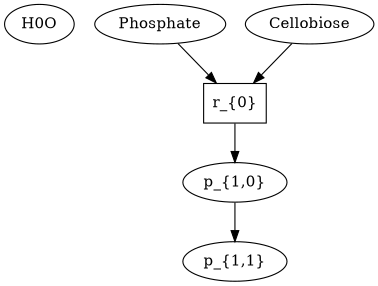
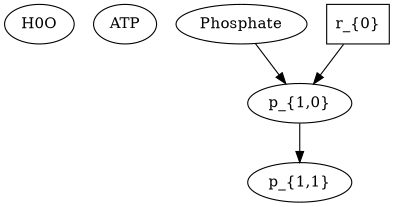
none -> (125, 24)
(310, 24) -> none
(193, 59) -> (267, 59)
